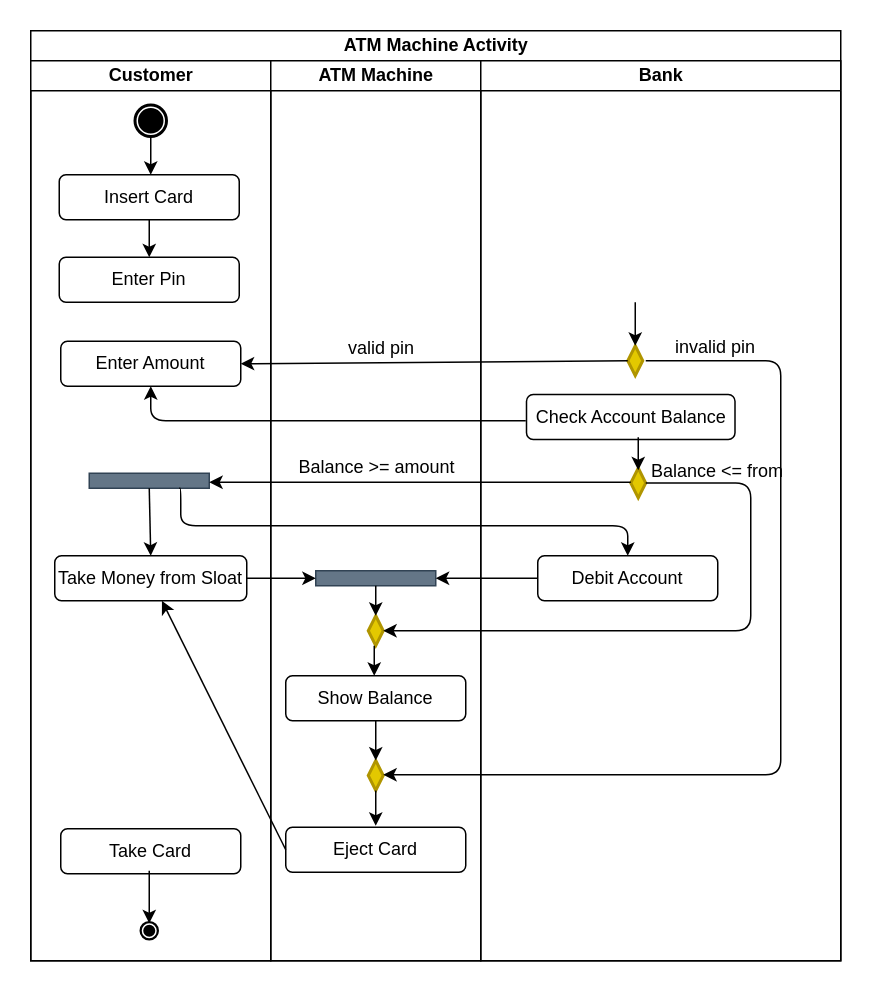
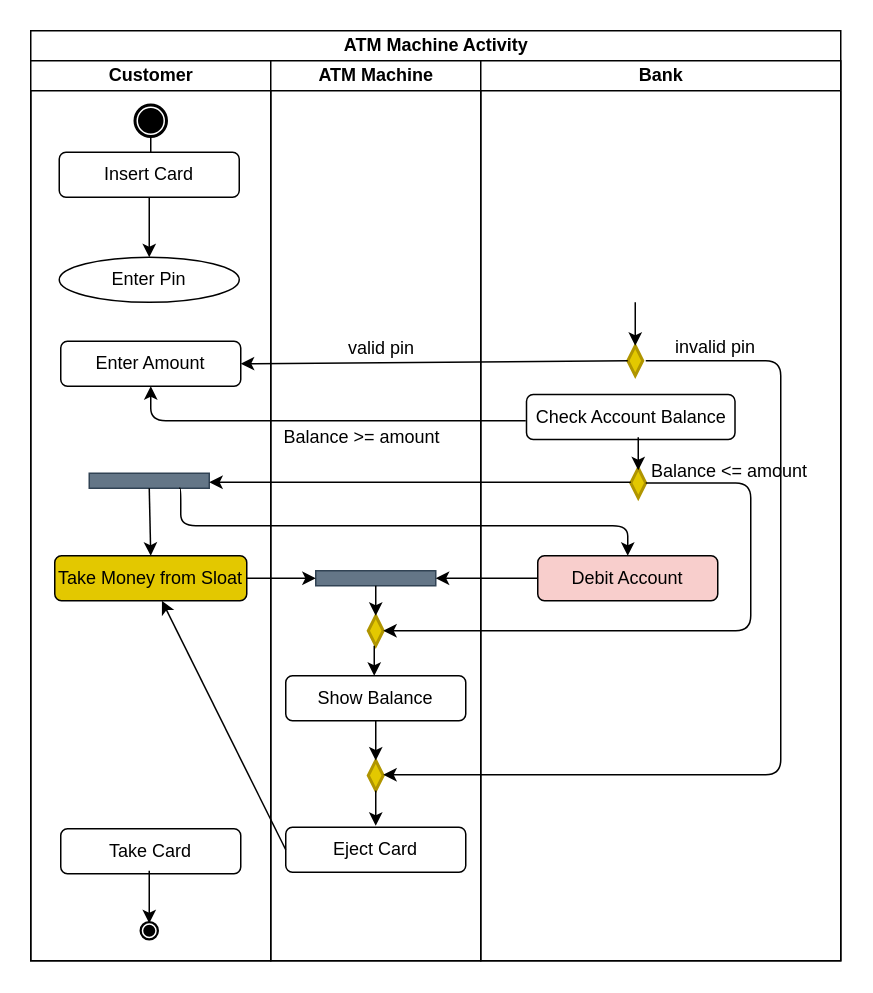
(149, 197) -> (149, 175)
(149, 280) -> (149, 280)
(386, 467) -> (371, 437)
(720, 472) -> (730, 472)
(151, 578) -> (151, 578)
(628, 578) -> (628, 578)
